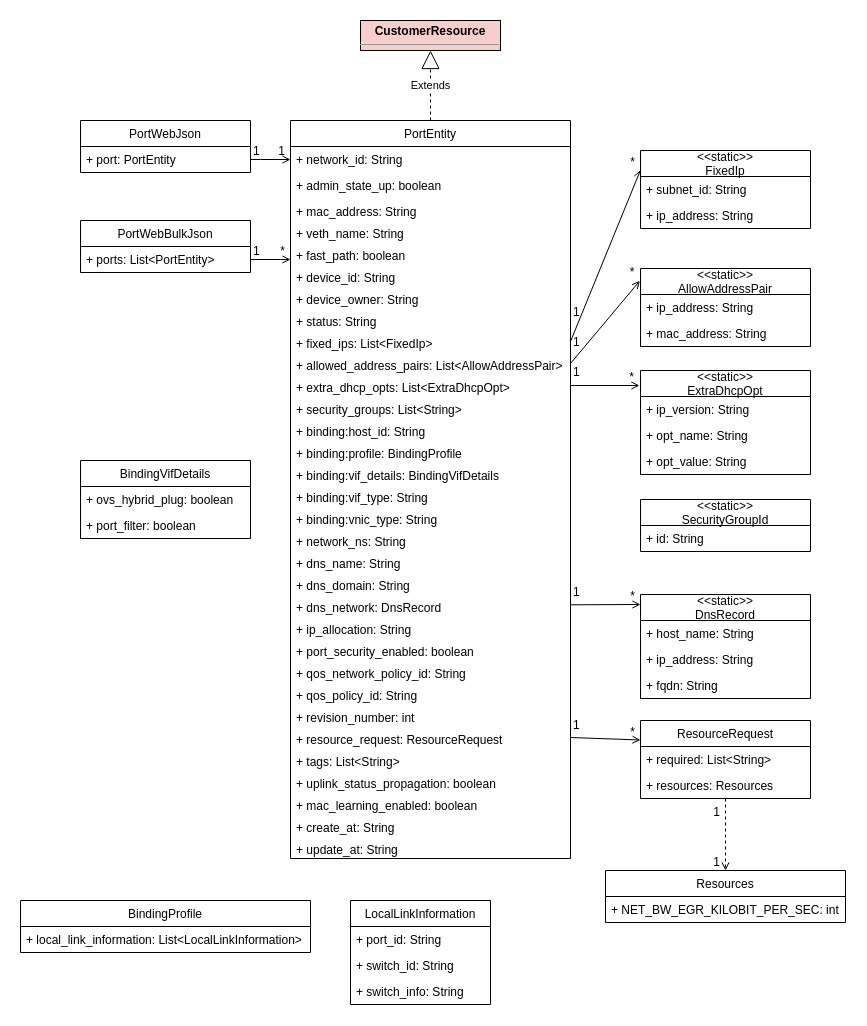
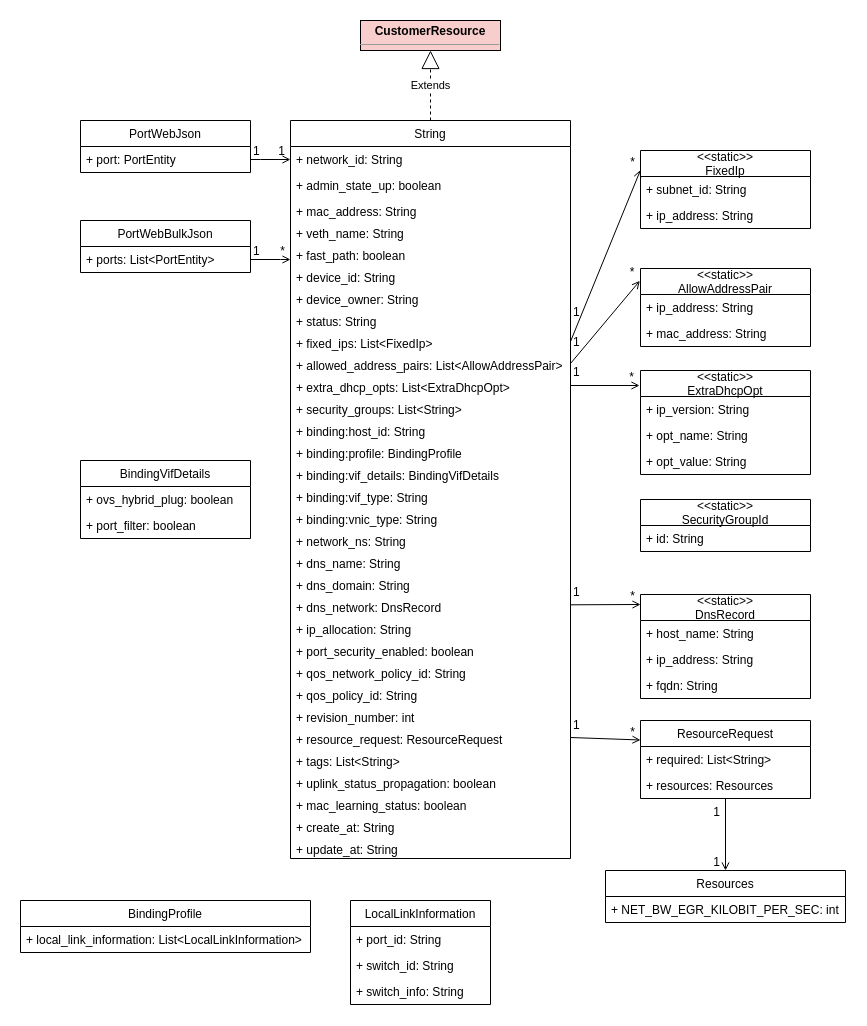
(430, 134) -> (430, 134)
(389, 806) -> (387, 806)
(726, 833) -> (726, 833)
